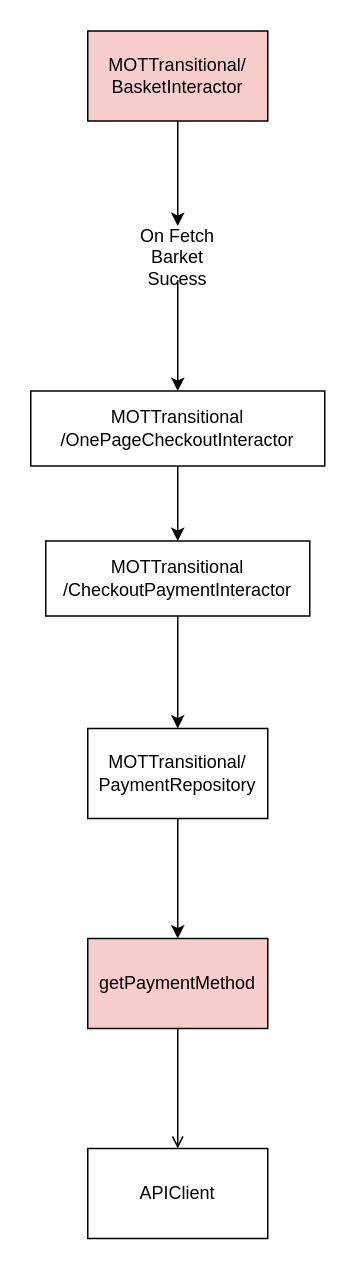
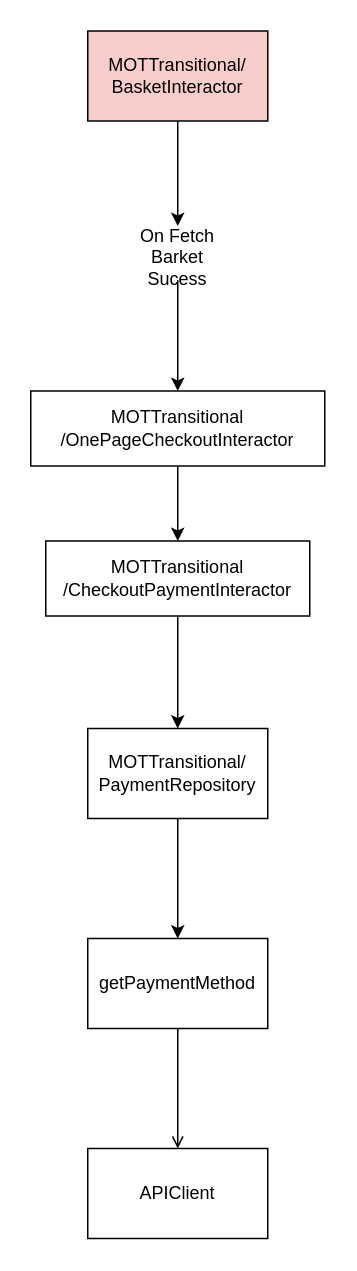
(178, 983) -> (178, 983)
